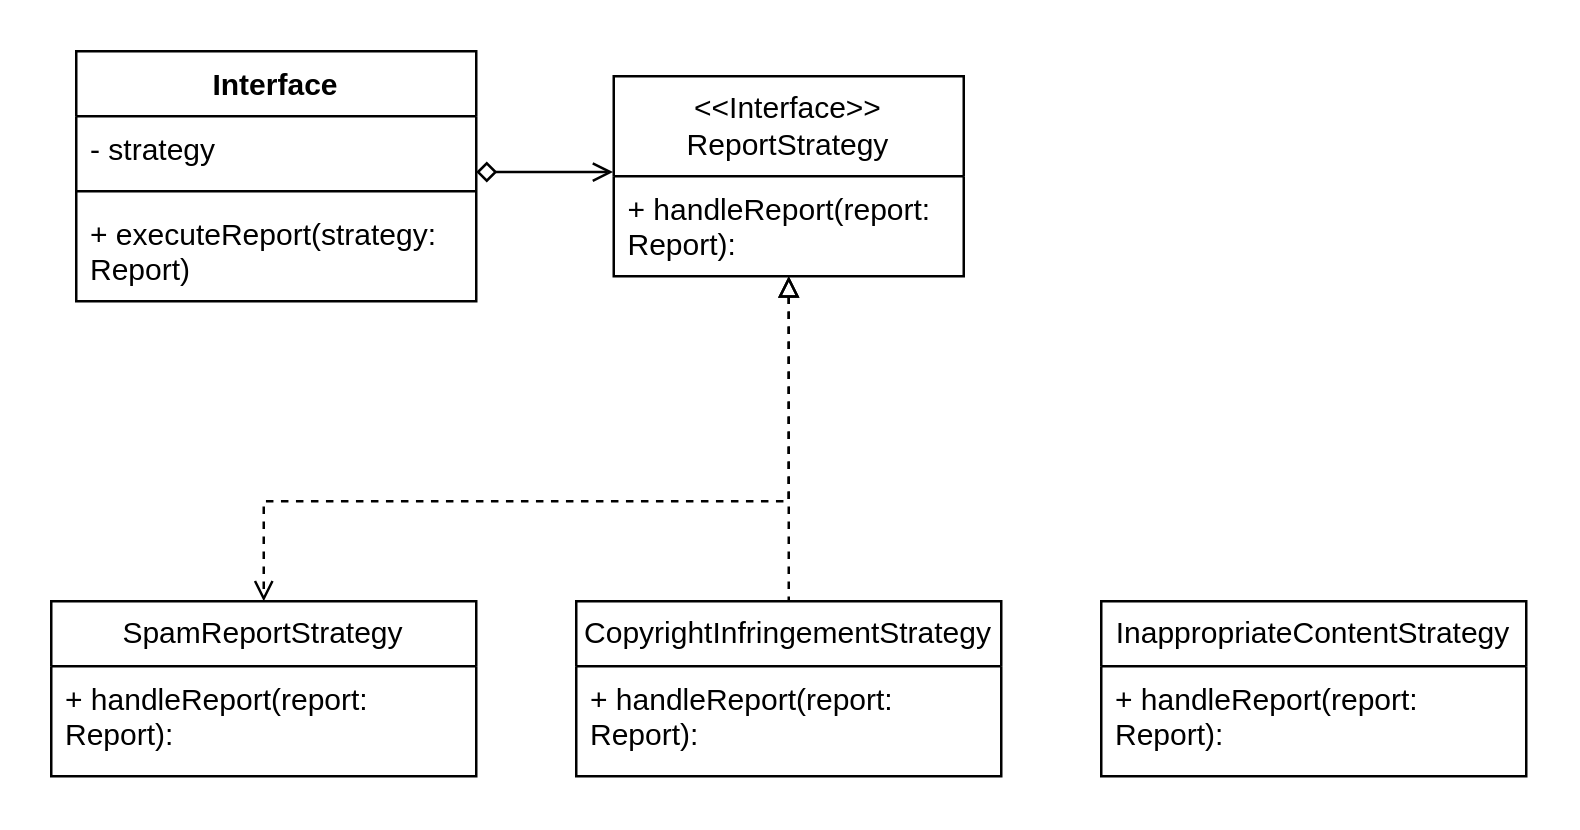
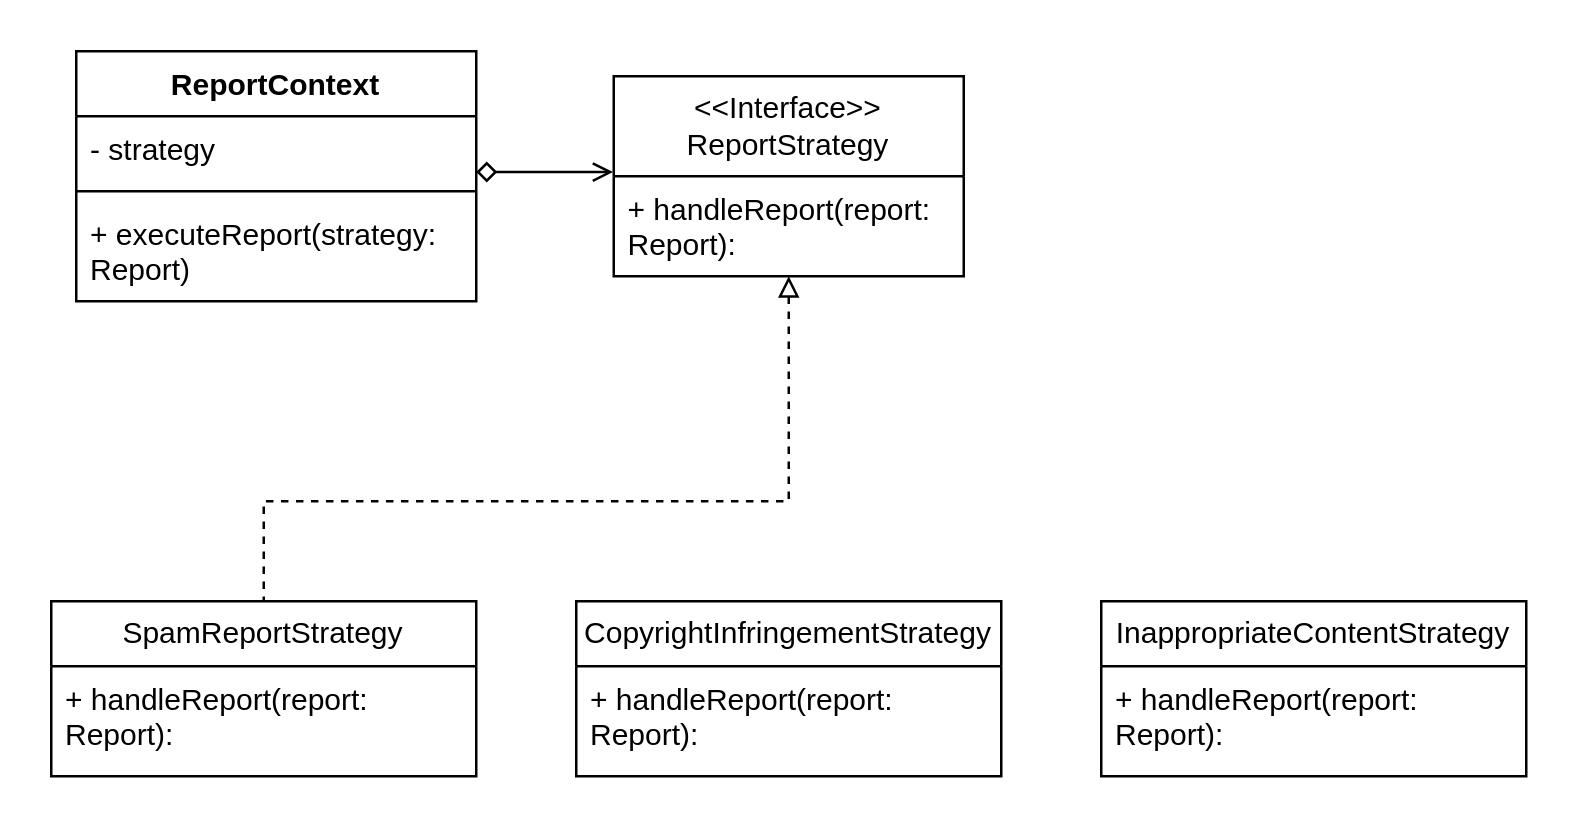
(276, 87) -> (276, 87)
(789, 550) -> none
(264, 592) -> (264, 592)
